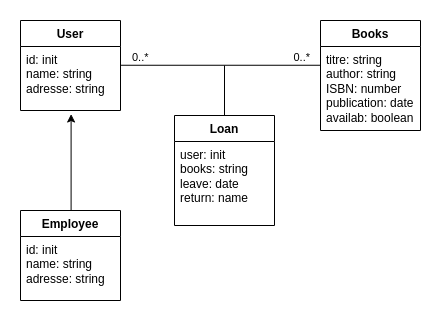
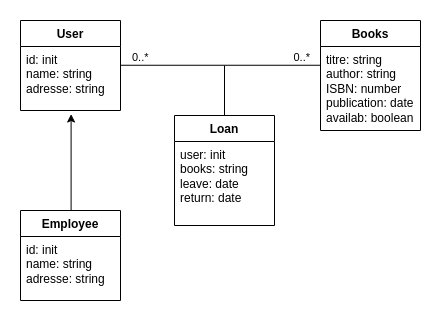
(220, 177) -> (220, 177)
